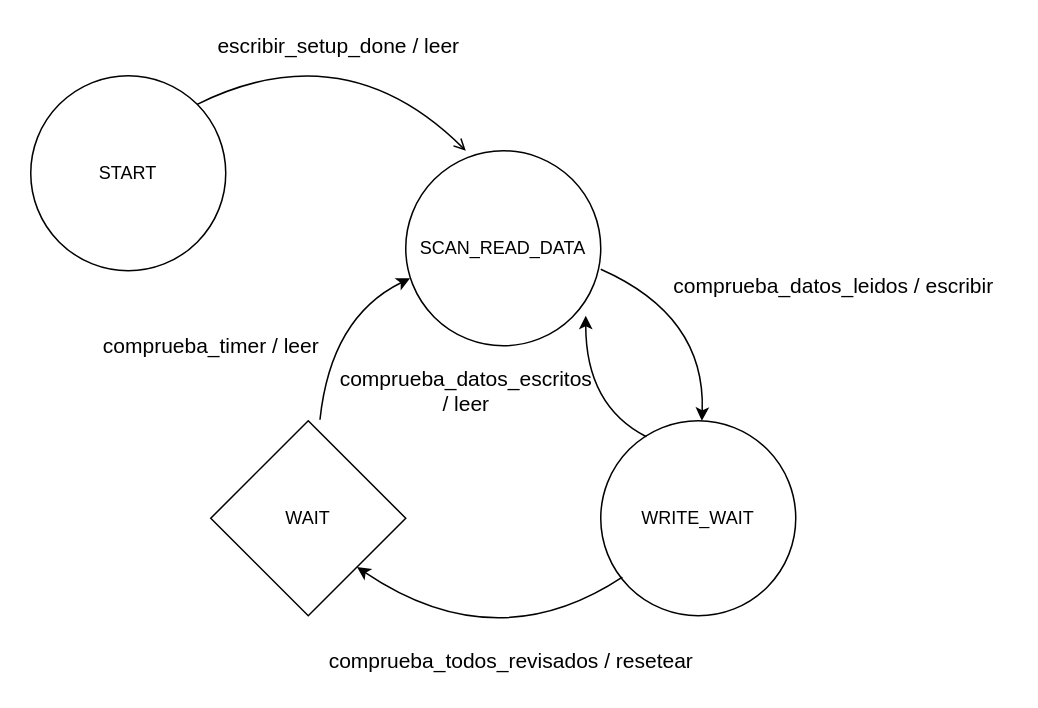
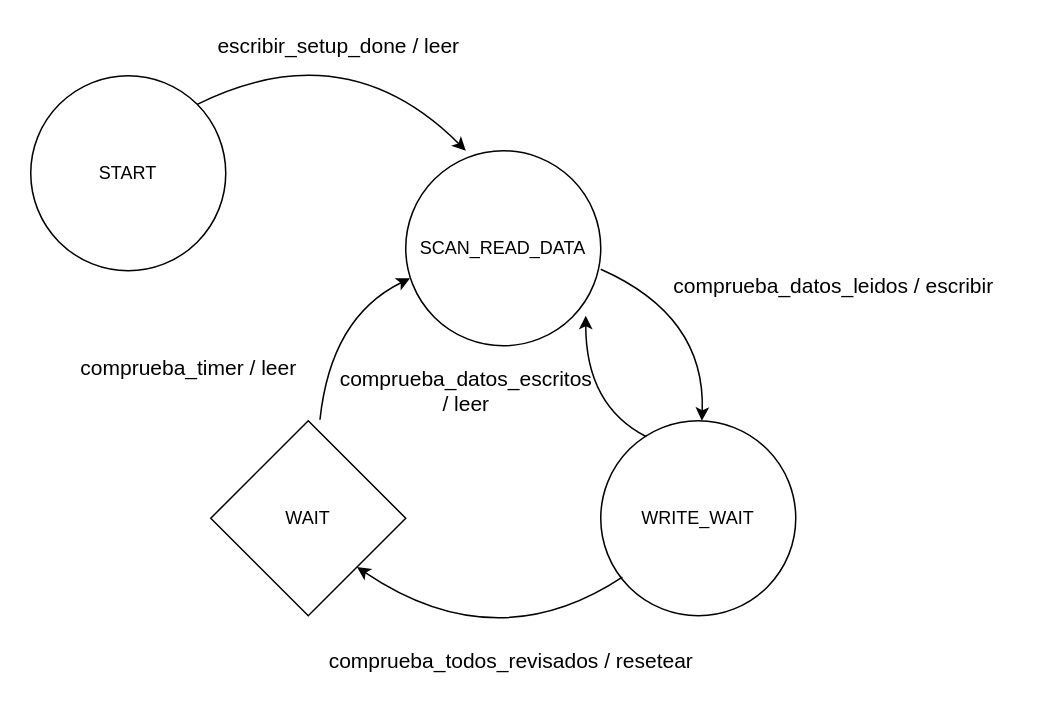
(458, 144) -> (458, 143)
(211, 346) -> (188, 368)
